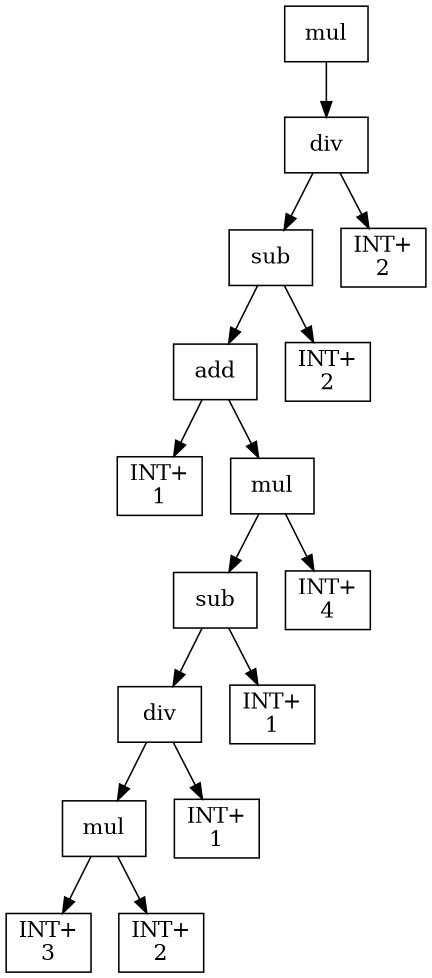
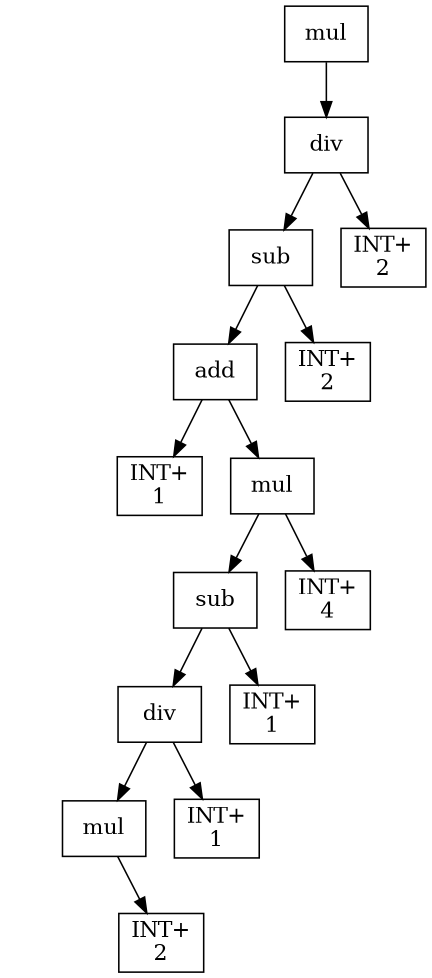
(49, 943) -> none
